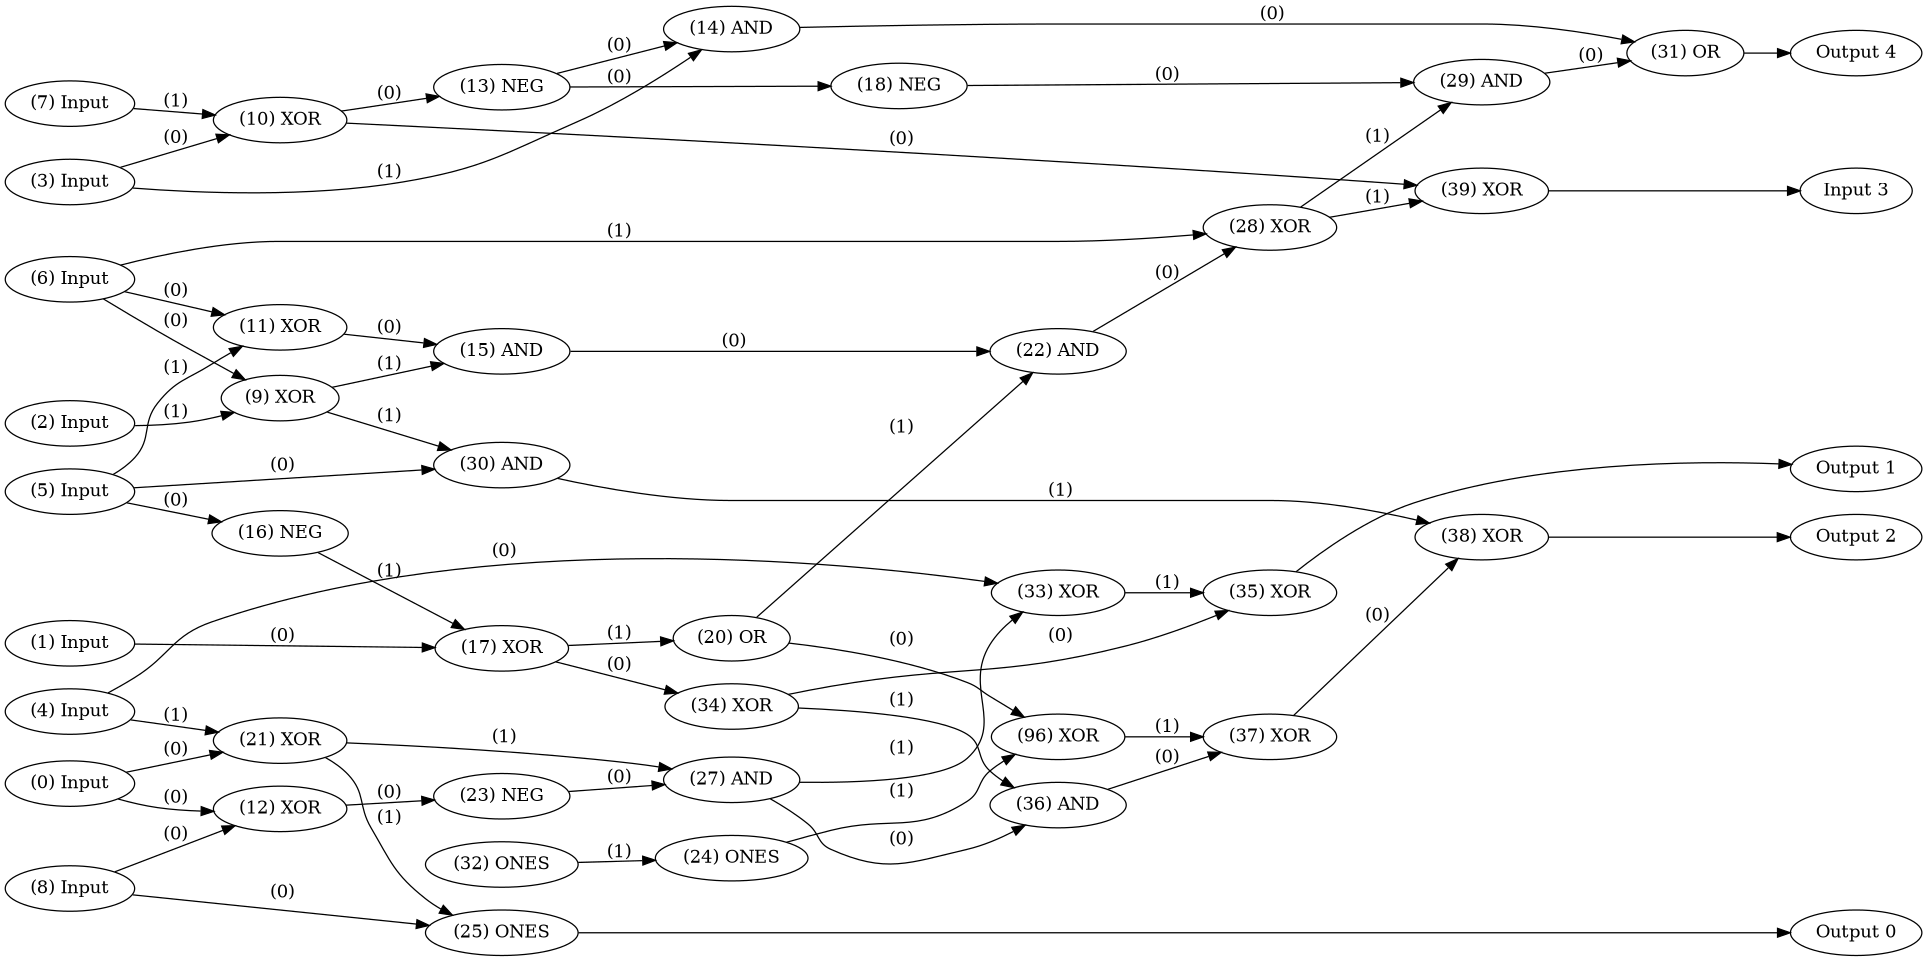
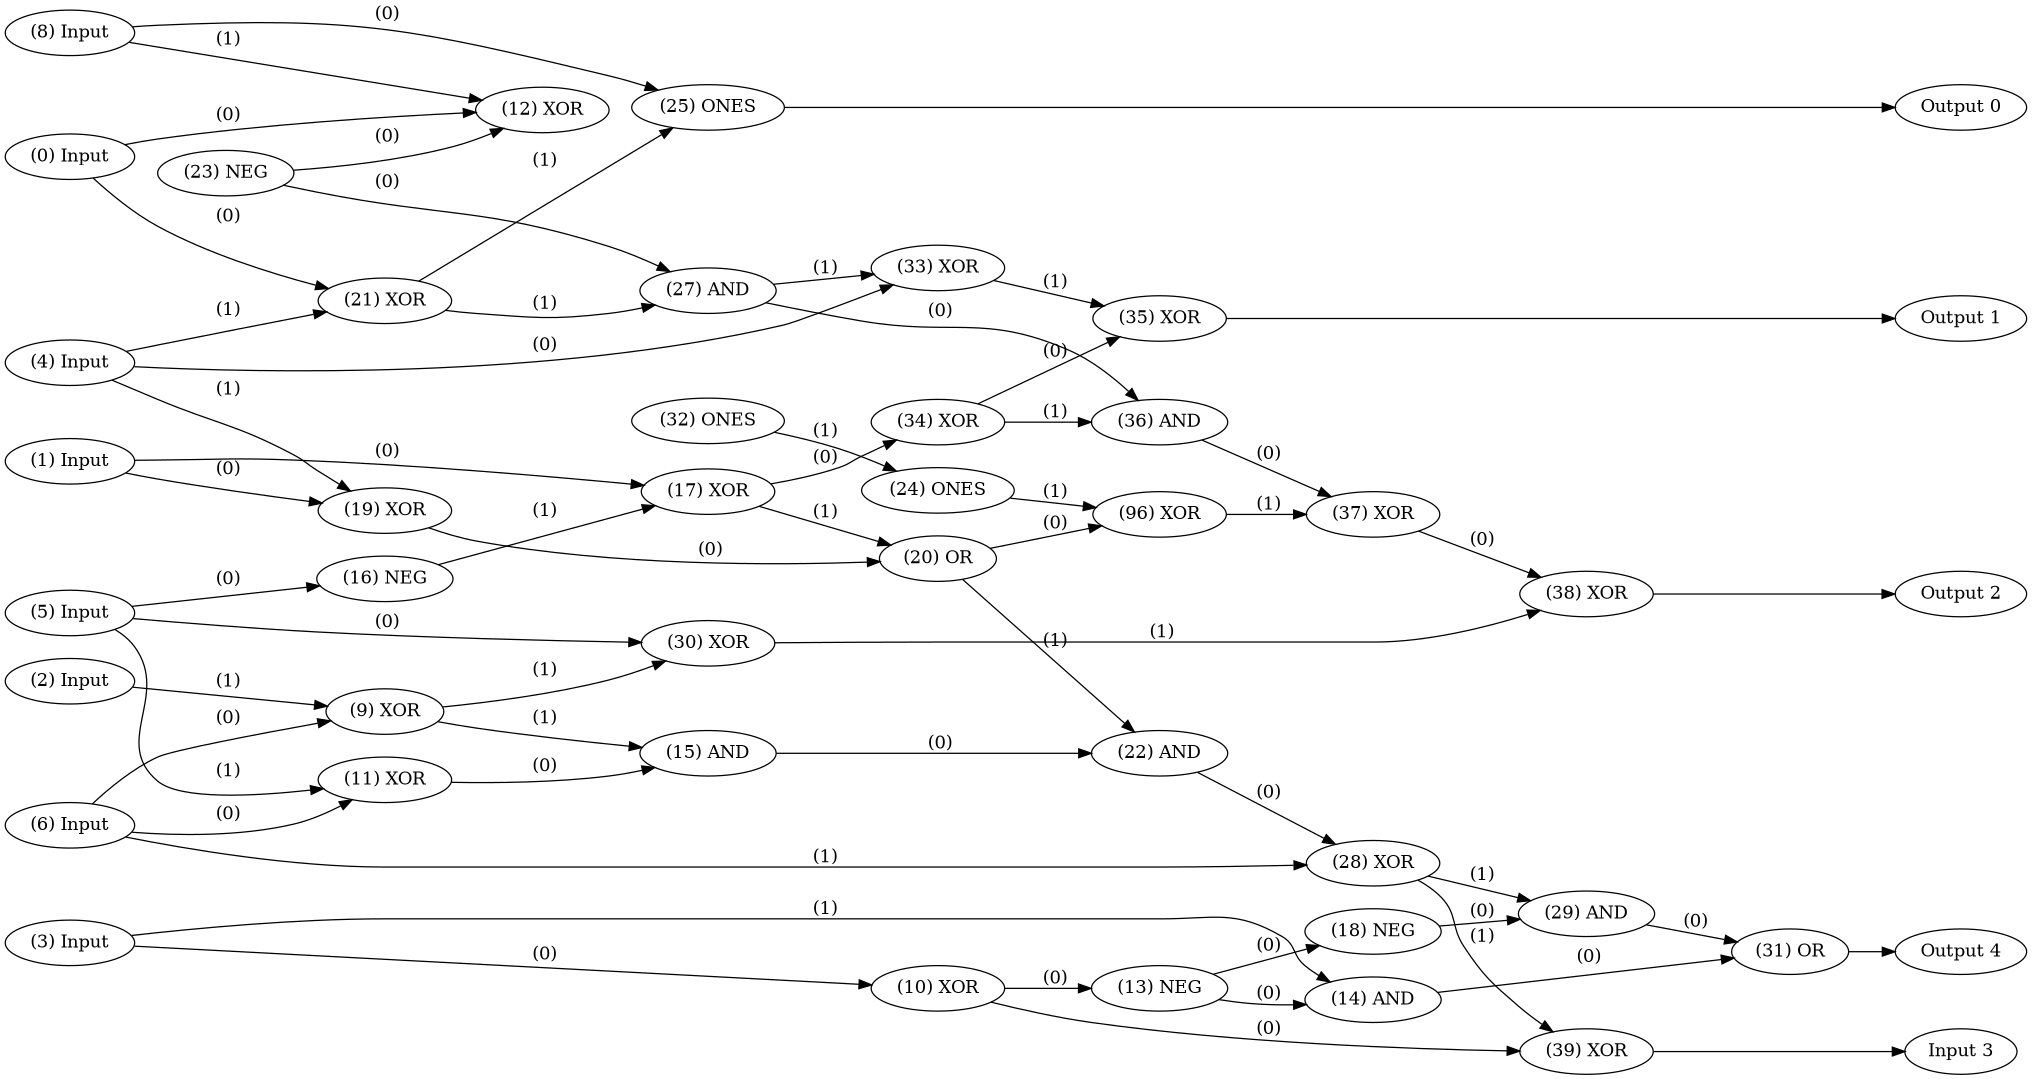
(70, 104) -> none
(502, 465) -> (708, 643)
none -> (385, 511)
(384, 803) -> (394, 159)
(173, 835) -> (226, 40)
